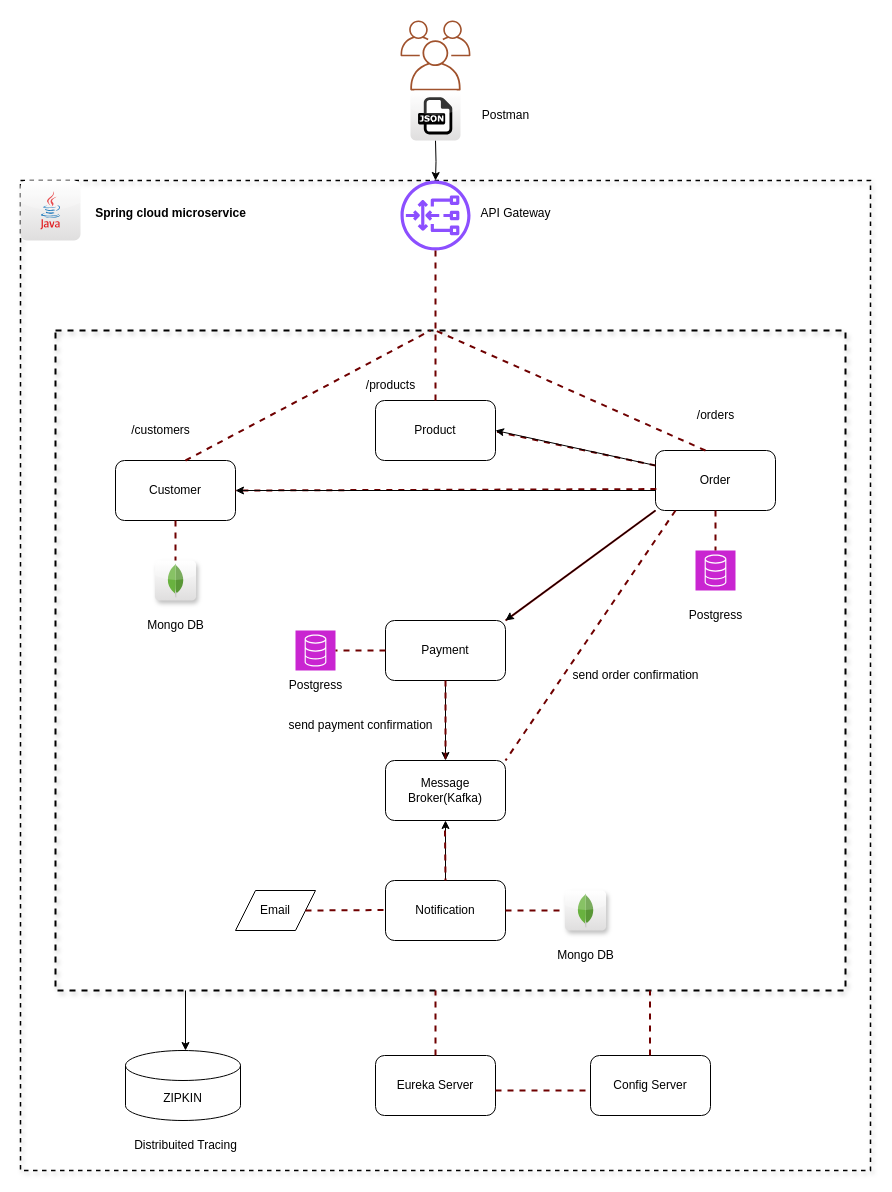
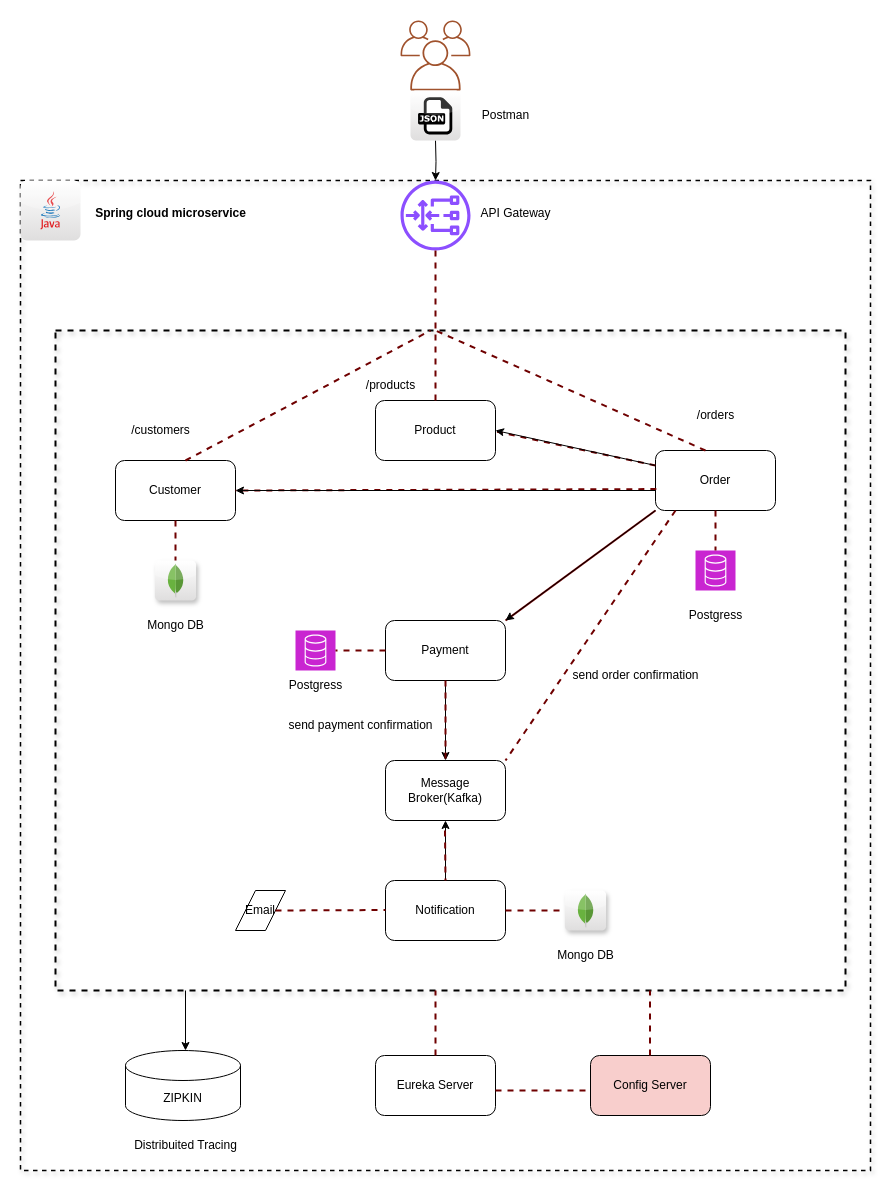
(276, 911) -> (261, 911)
(651, 1086) -> (651, 1086)
